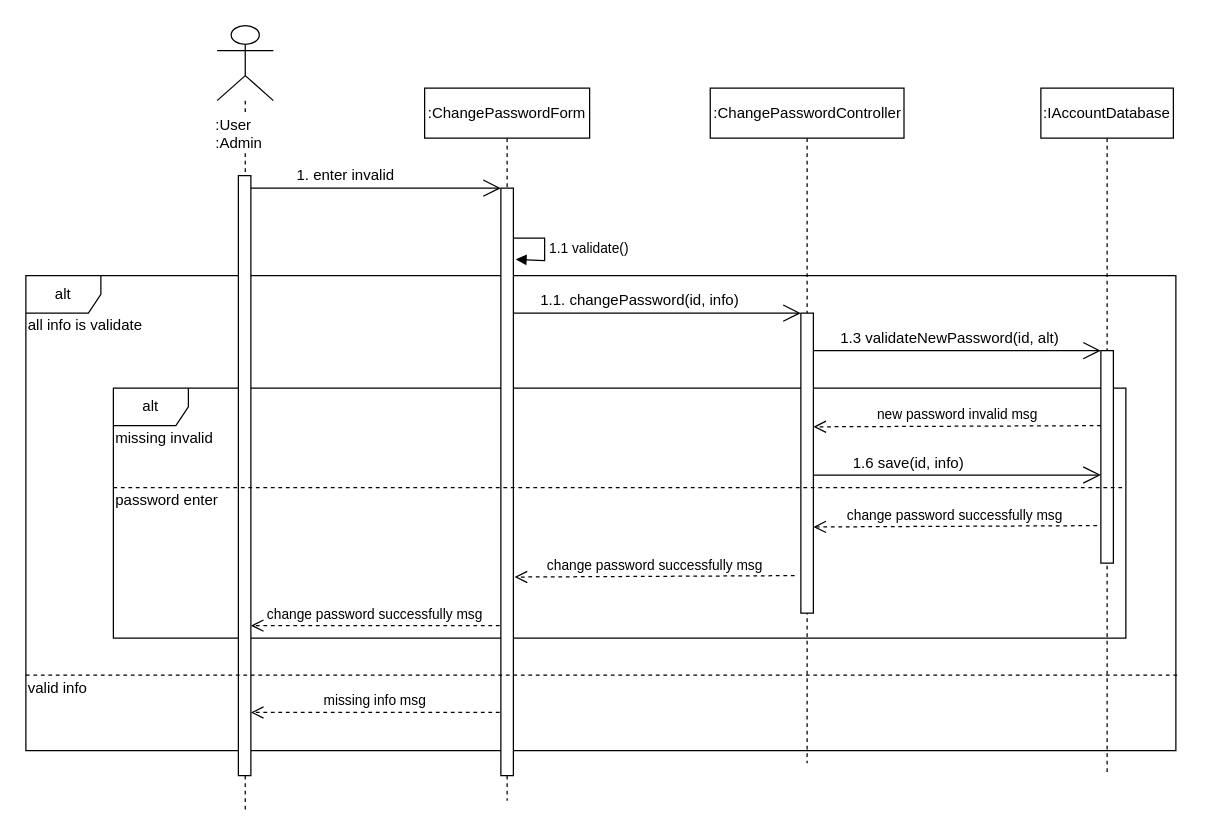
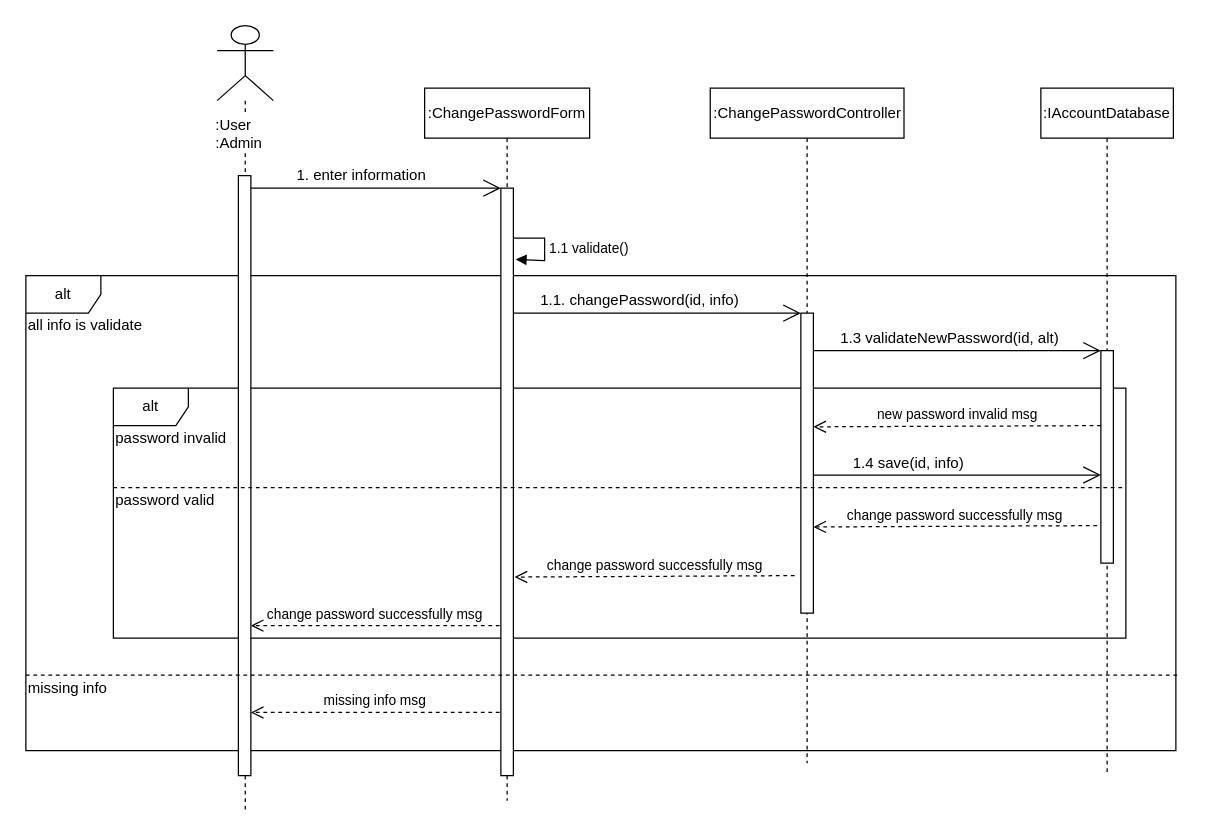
(352, 176) -> (371, 176)
(167, 438) -> (175, 438)
(917, 463) -> (917, 463)
(172, 501) -> (169, 501)
(62, 688) -> (71, 688)
